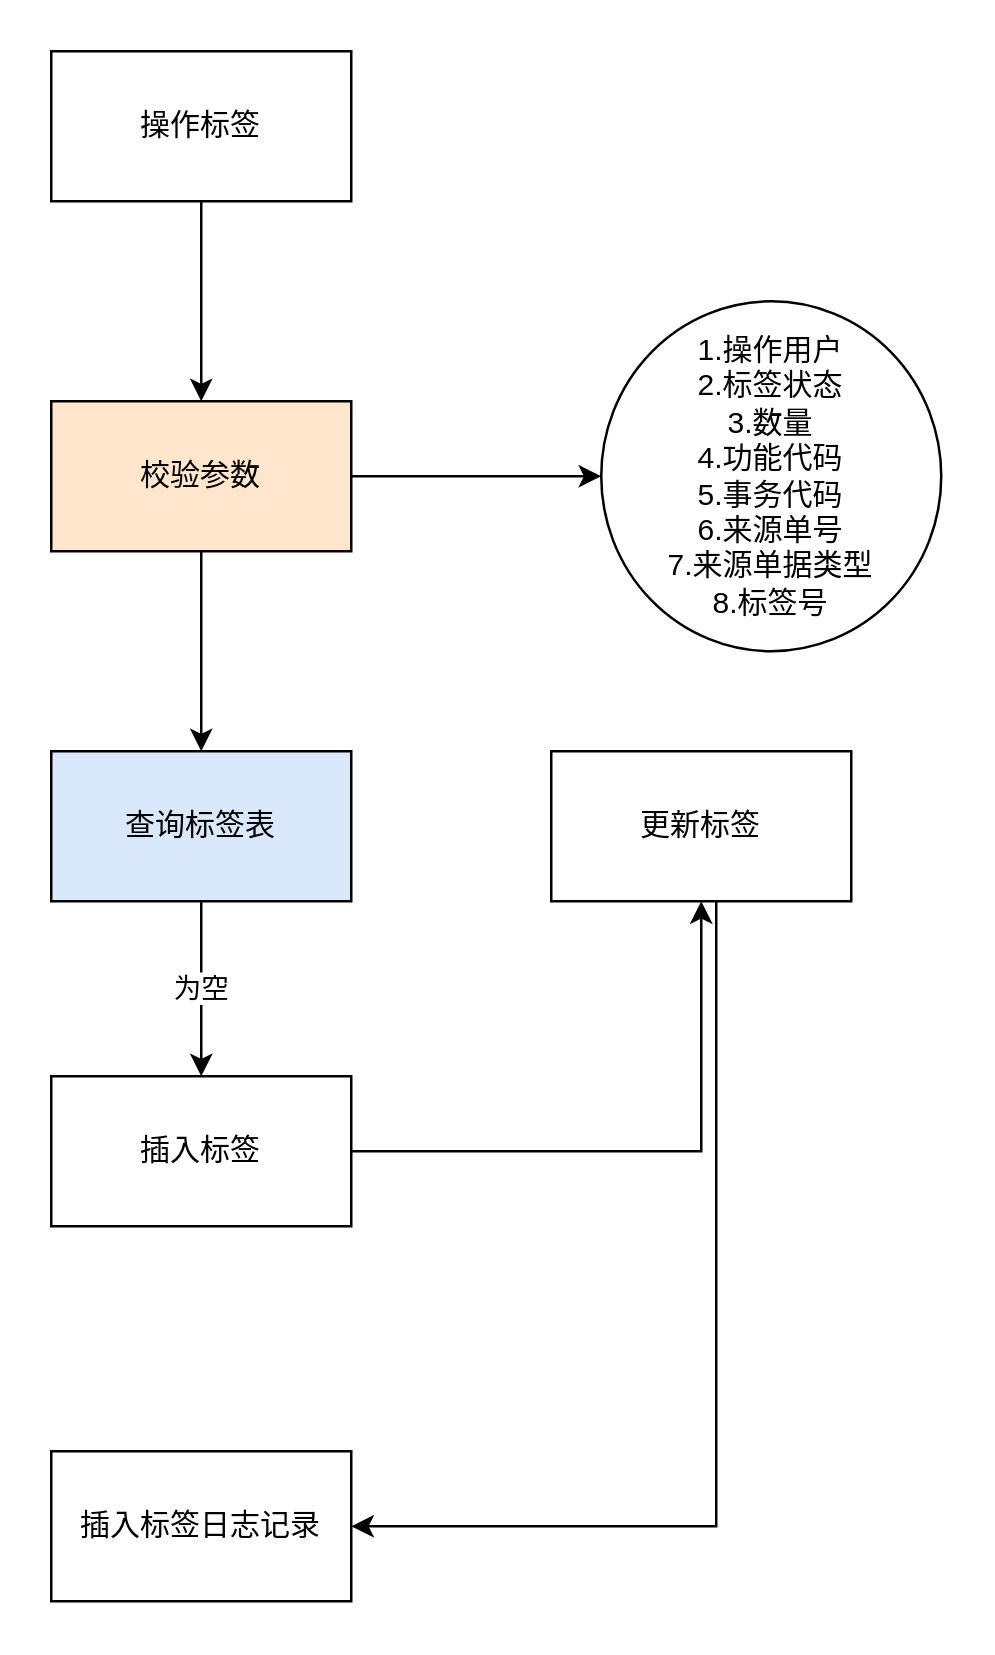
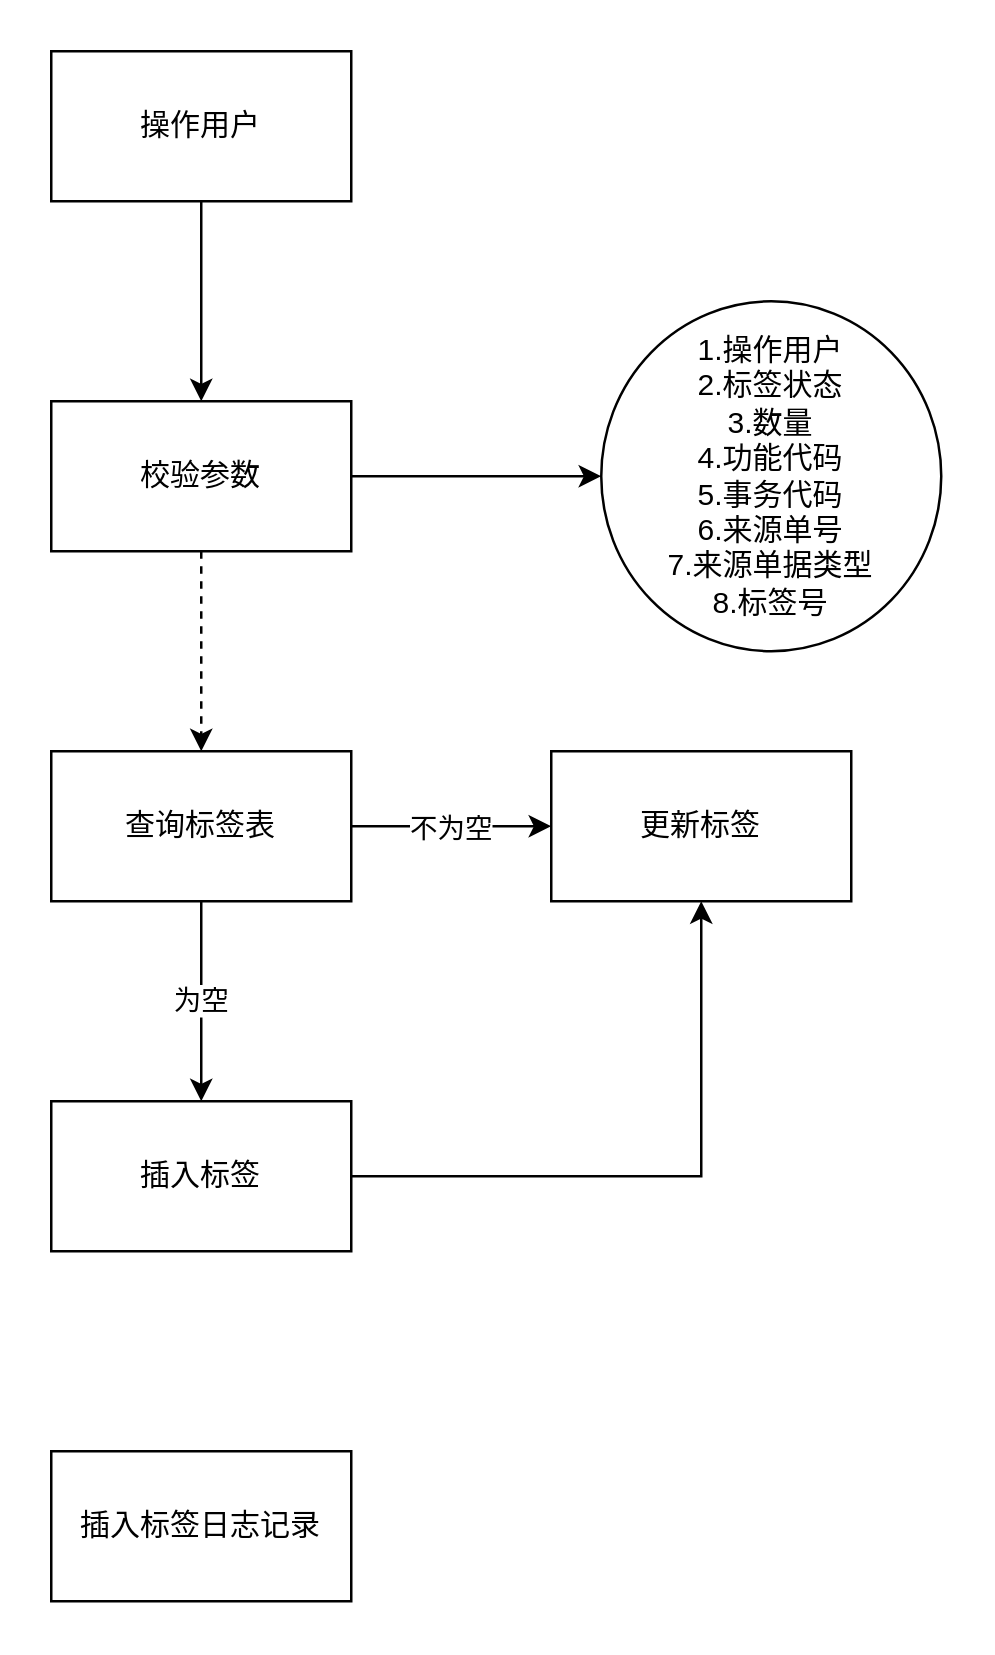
(201, 126) -> (201, 126)
(201, 476) -> (201, 476)
(201, 642) -> (201, 642)
(201, 826) -> (201, 826)
none -> (490, 826)
(201, 1151) -> (201, 1176)
(716, 1388) -> none
